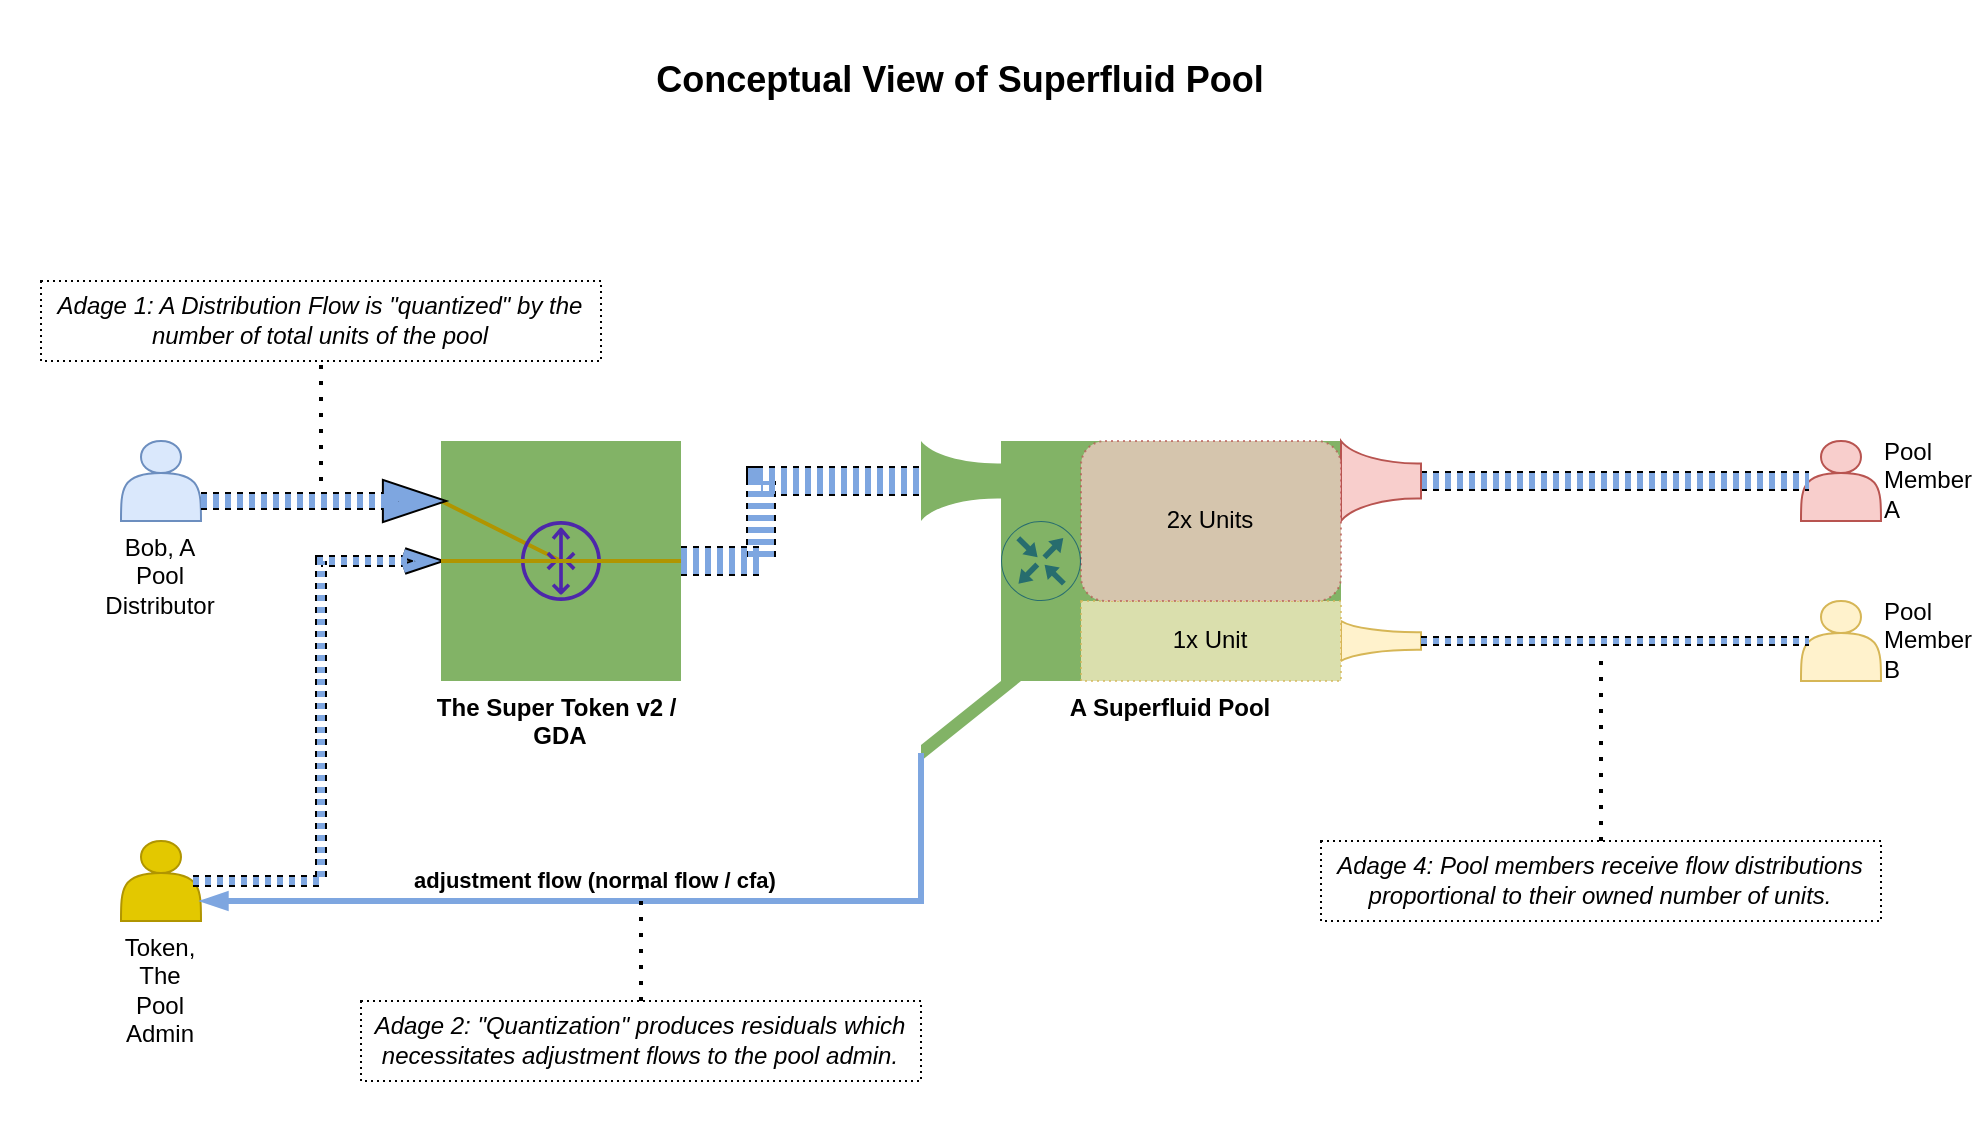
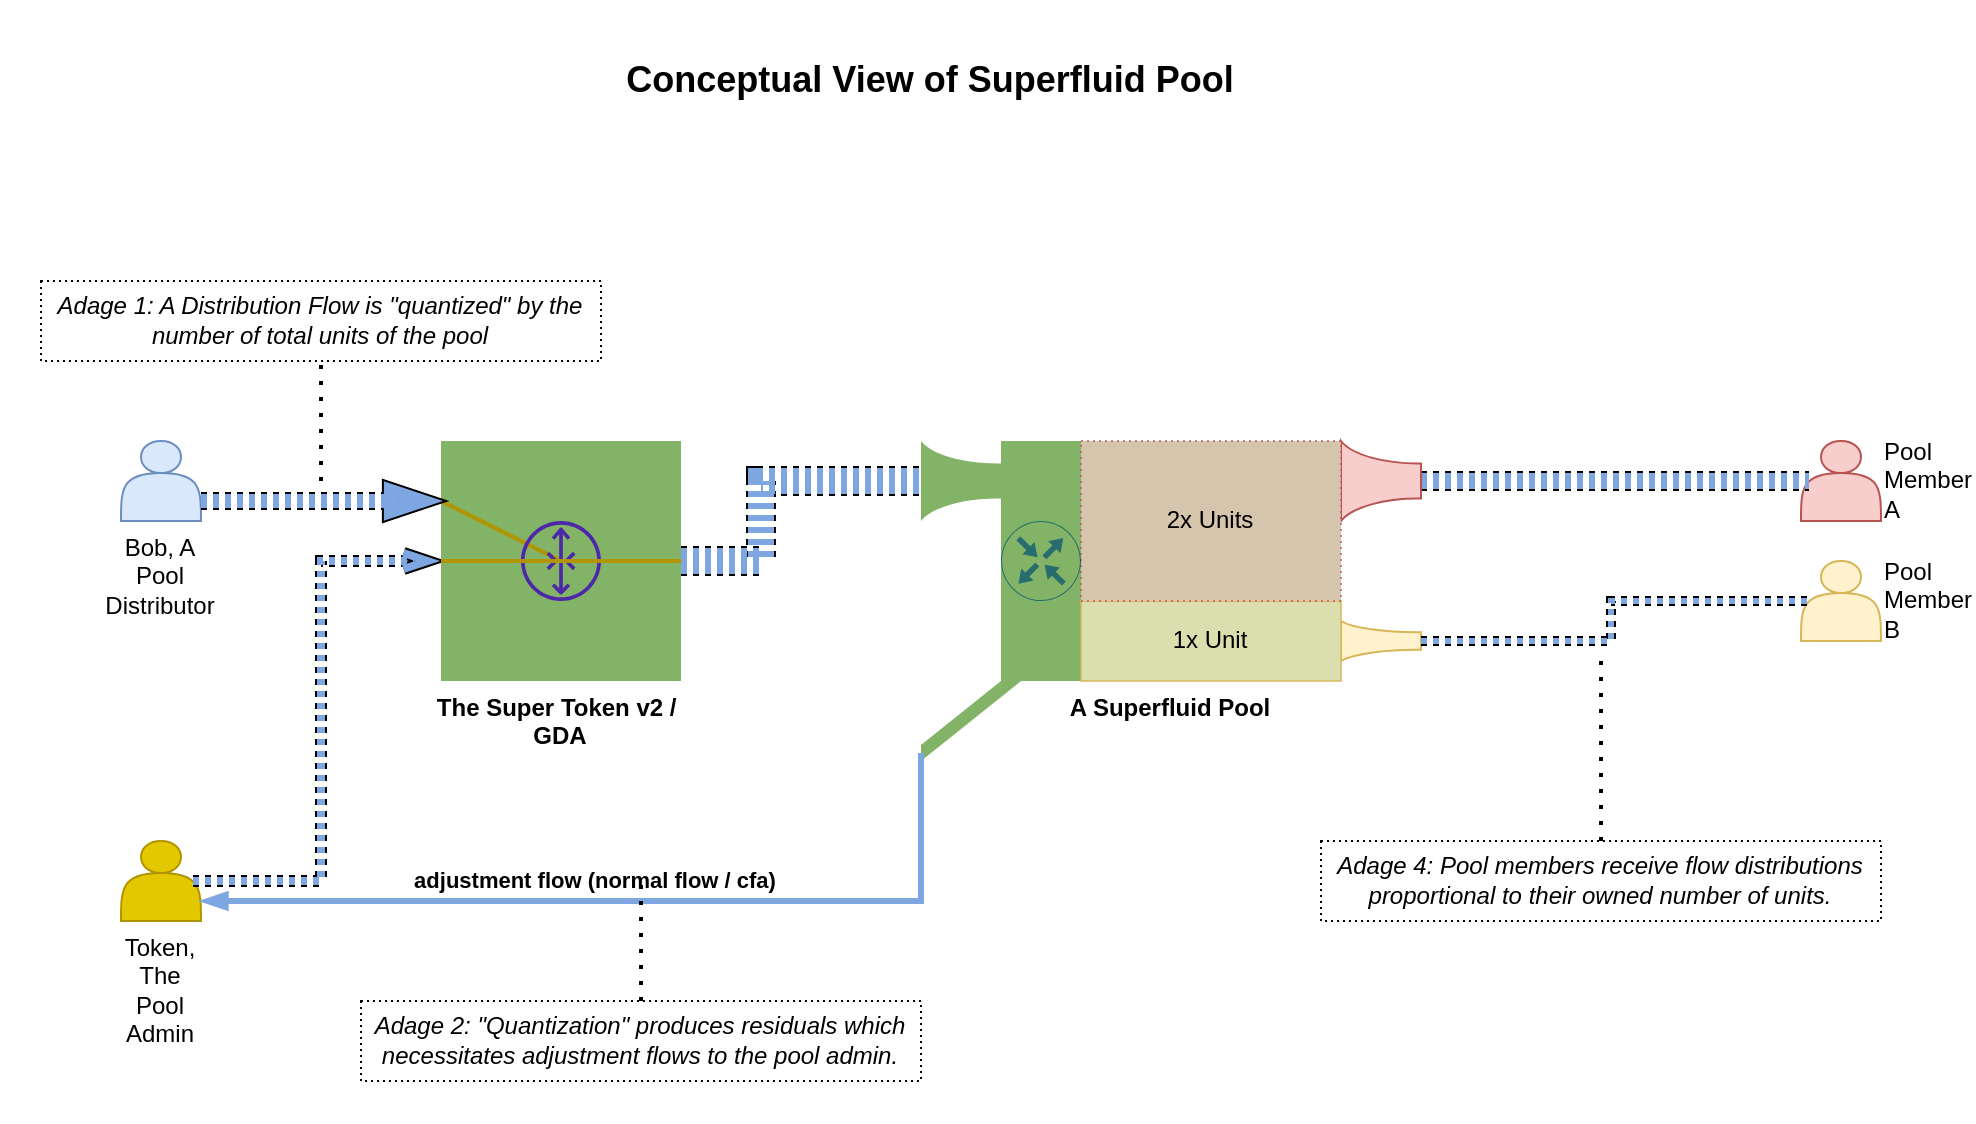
(961, 81) -> (931, 81)
(1211, 521) -> (1211, 521)
(1211, 641) -> (1211, 641)
(1841, 641) -> (1841, 601)
